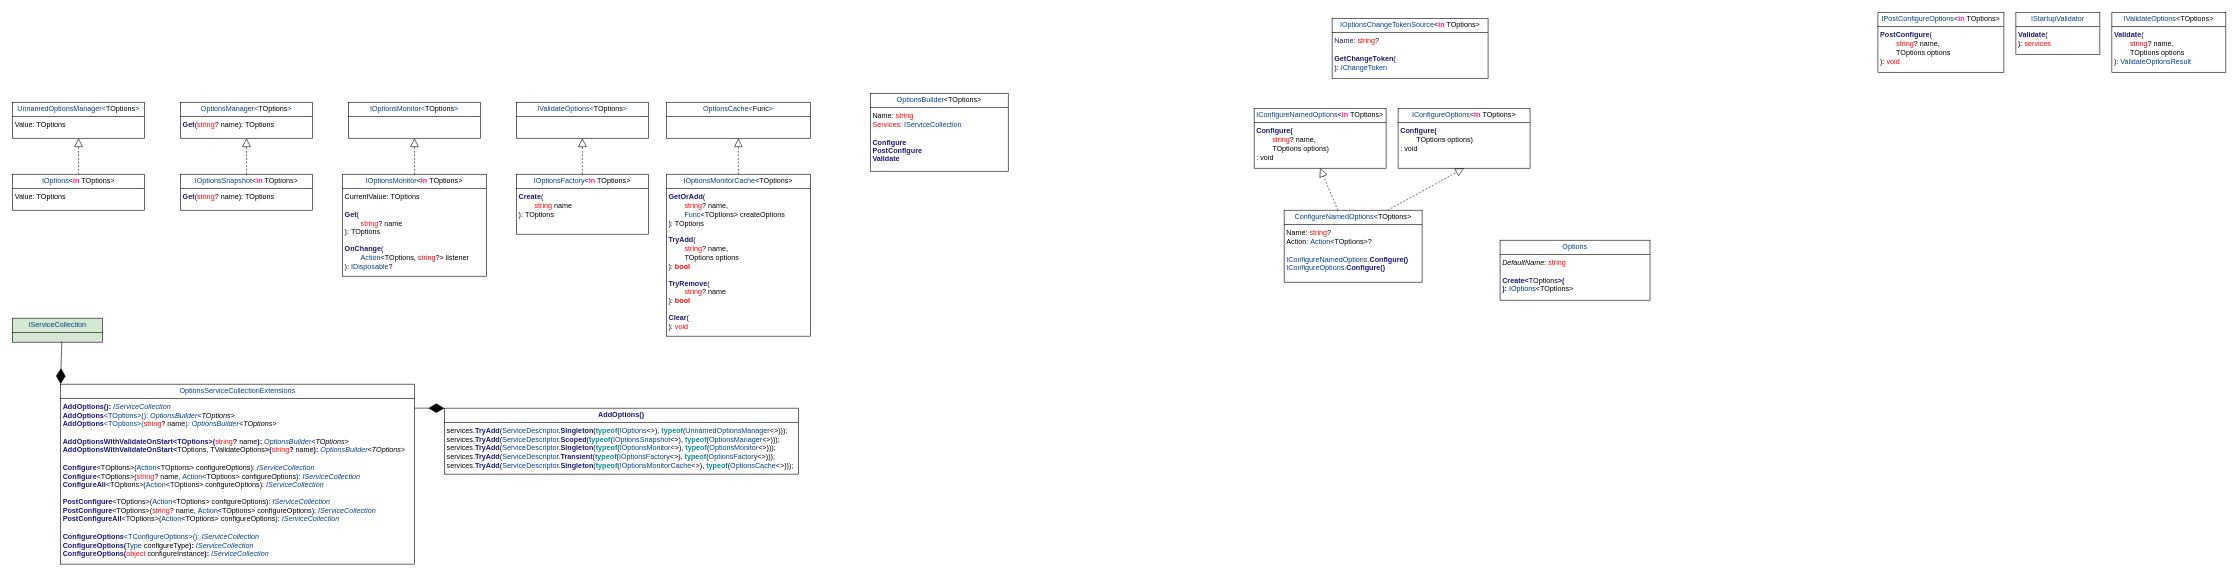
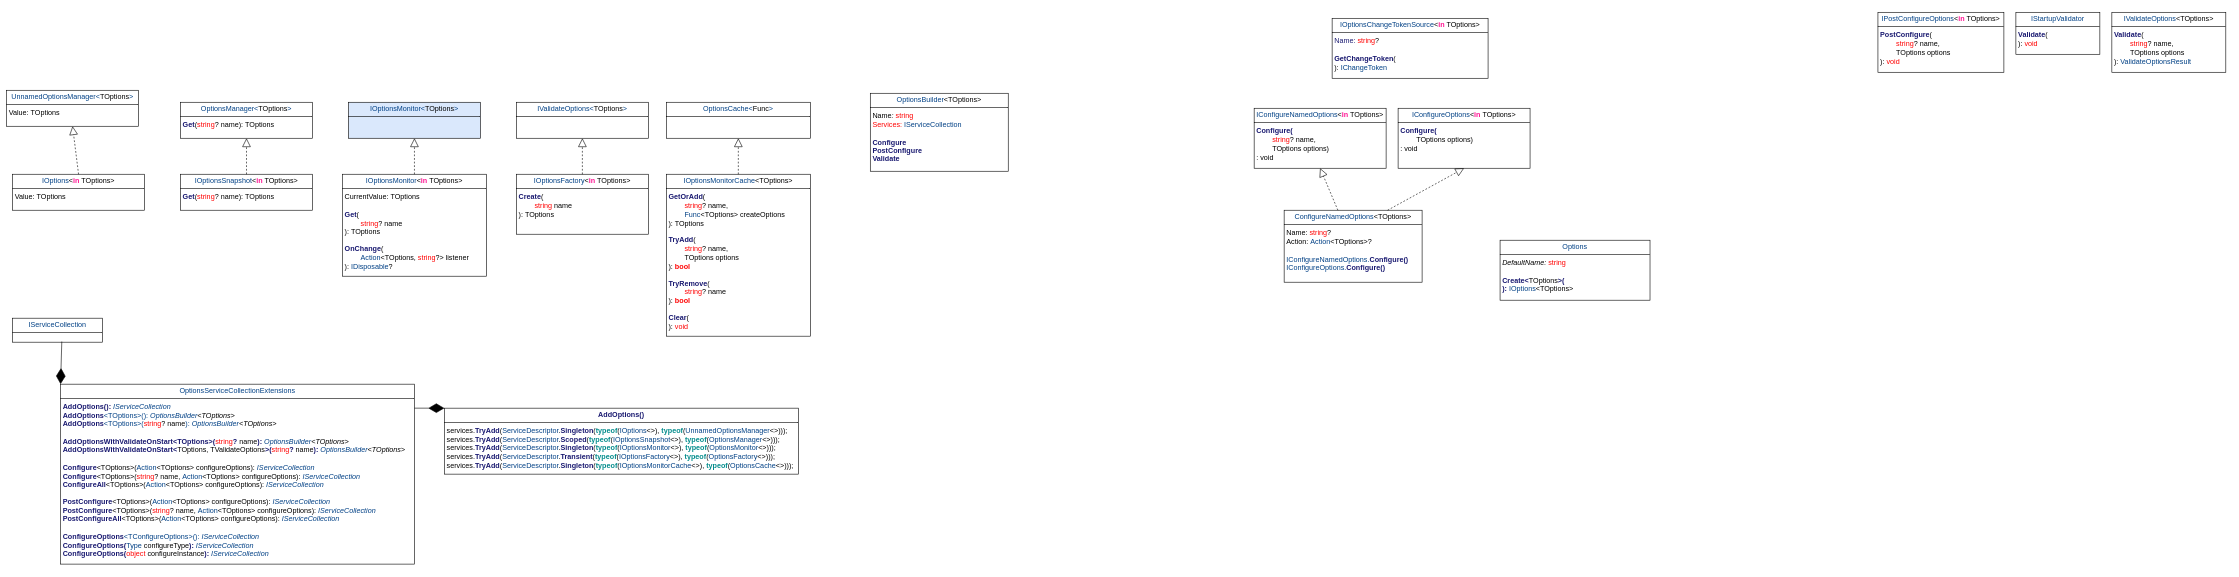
(2049, 25) -> (2049, 25)
(78, 120) -> (72, 108)
(414, 120) -> (414, 120)
(57, 330) -> (57, 330)
